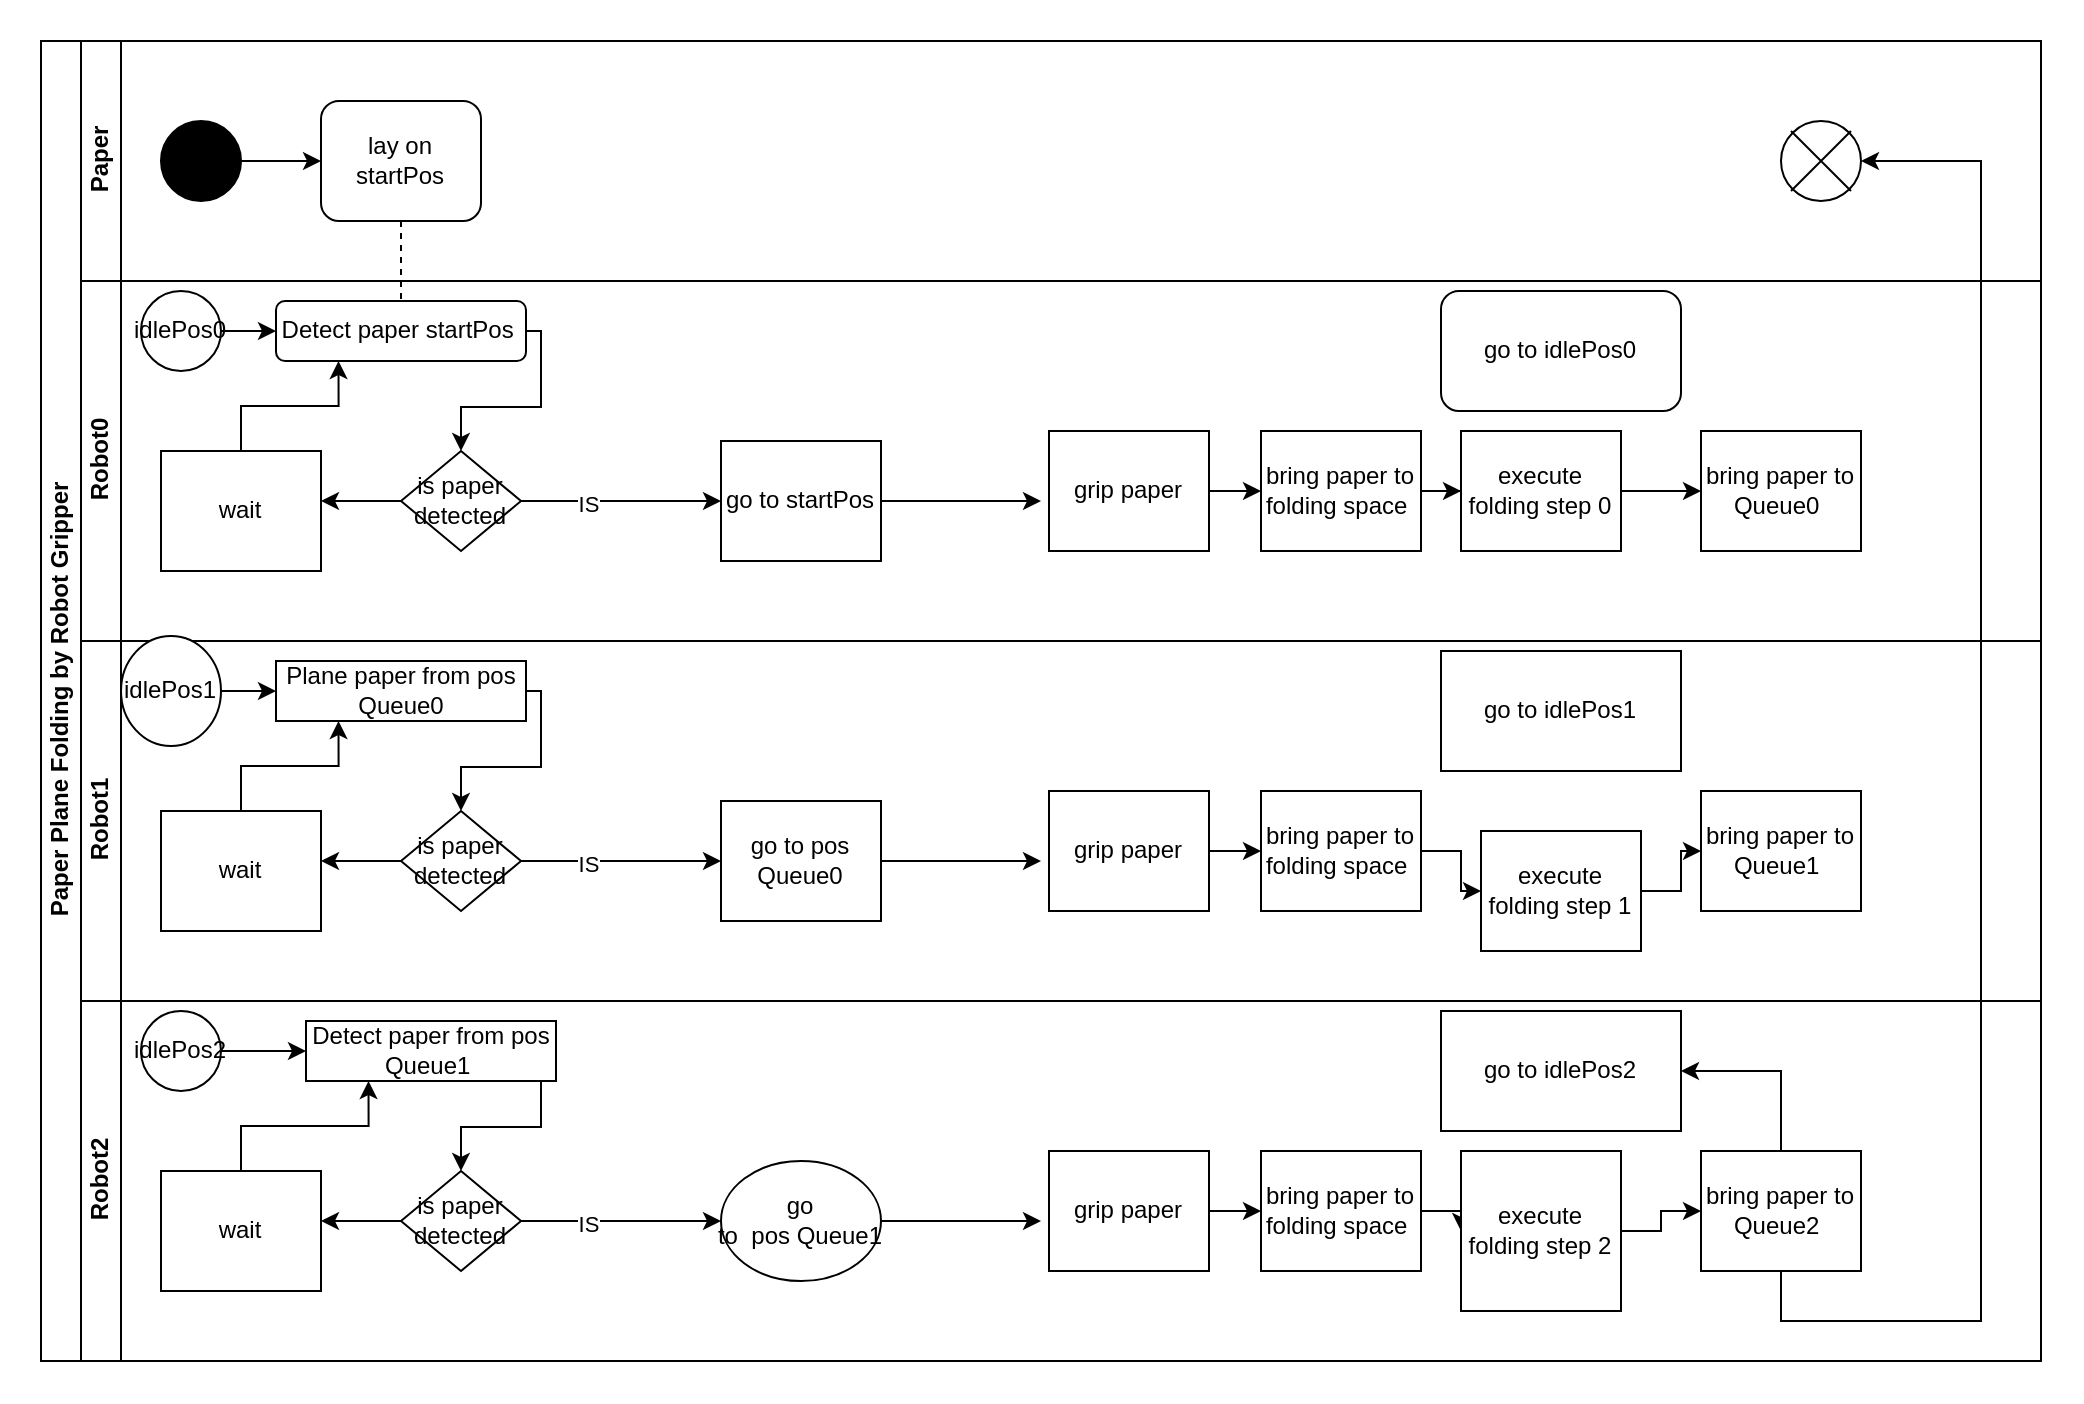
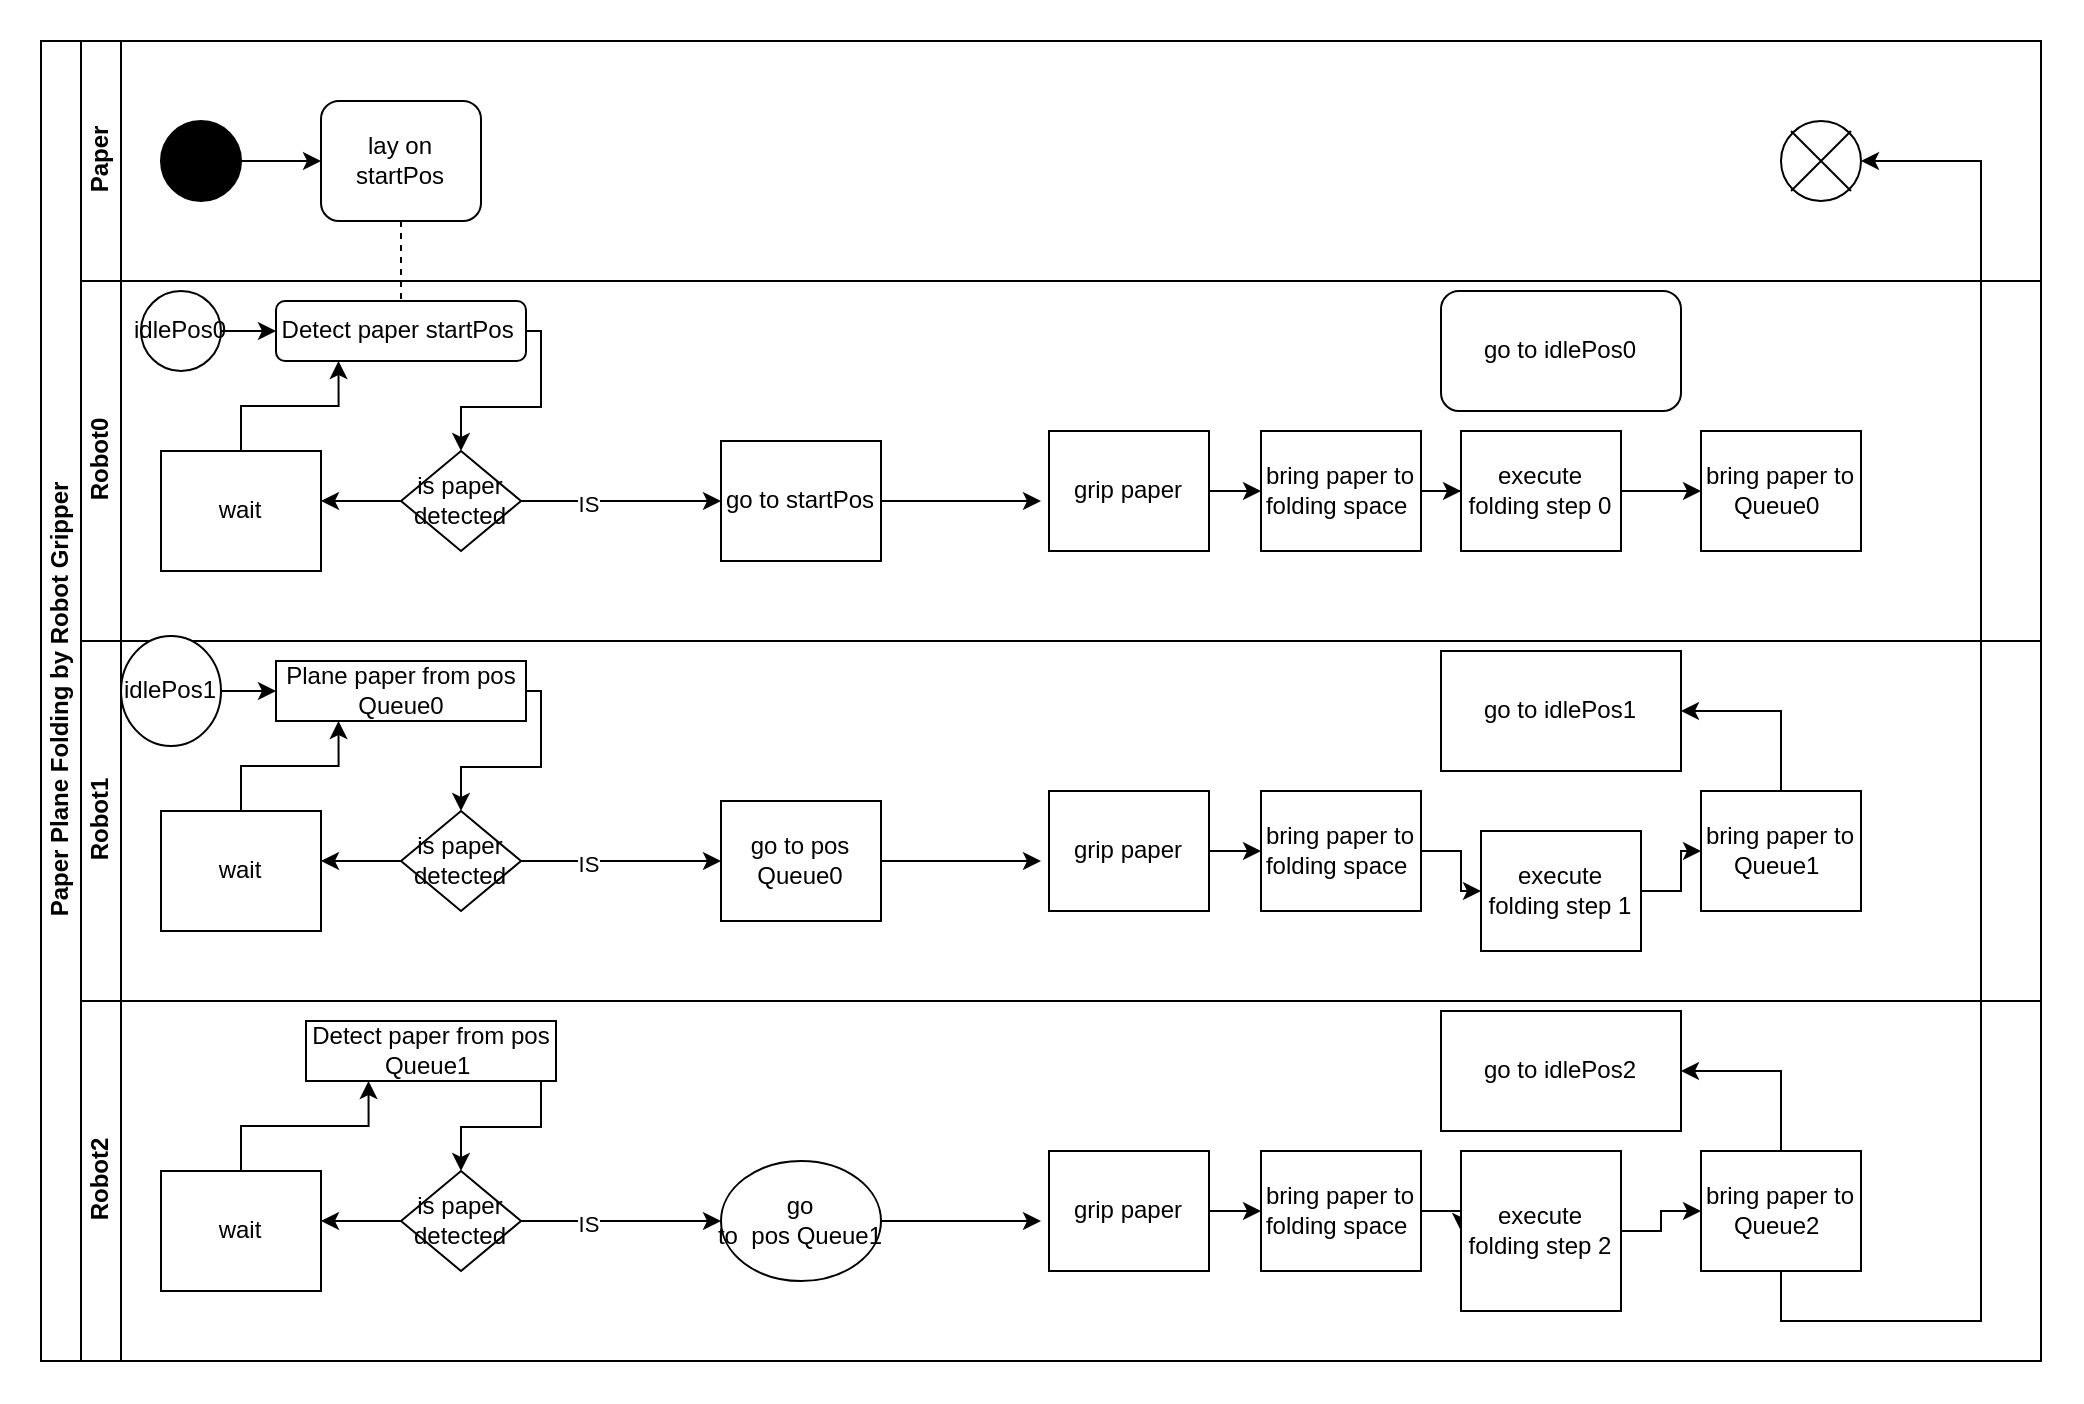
none -> (1778, 711)
(181, 1051) -> none
(257, 1051) -> none
